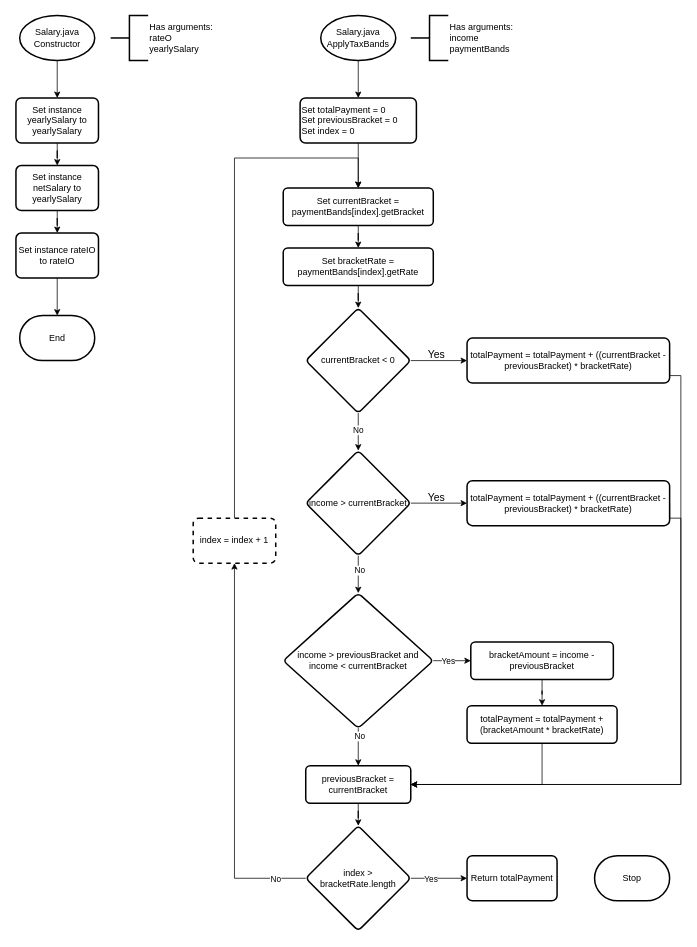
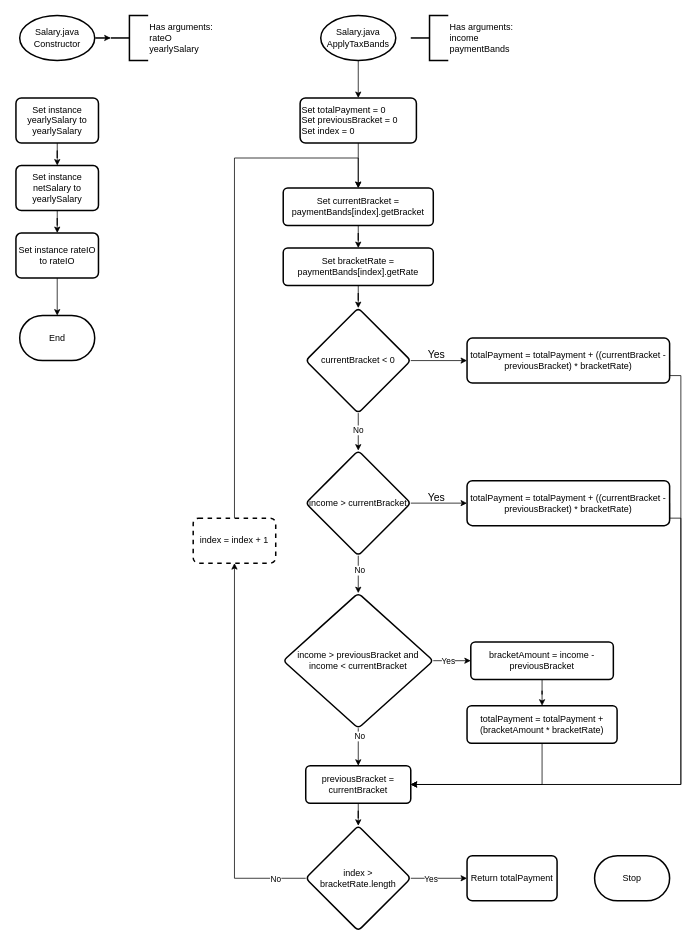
(57, 77) -> (106, 38)
